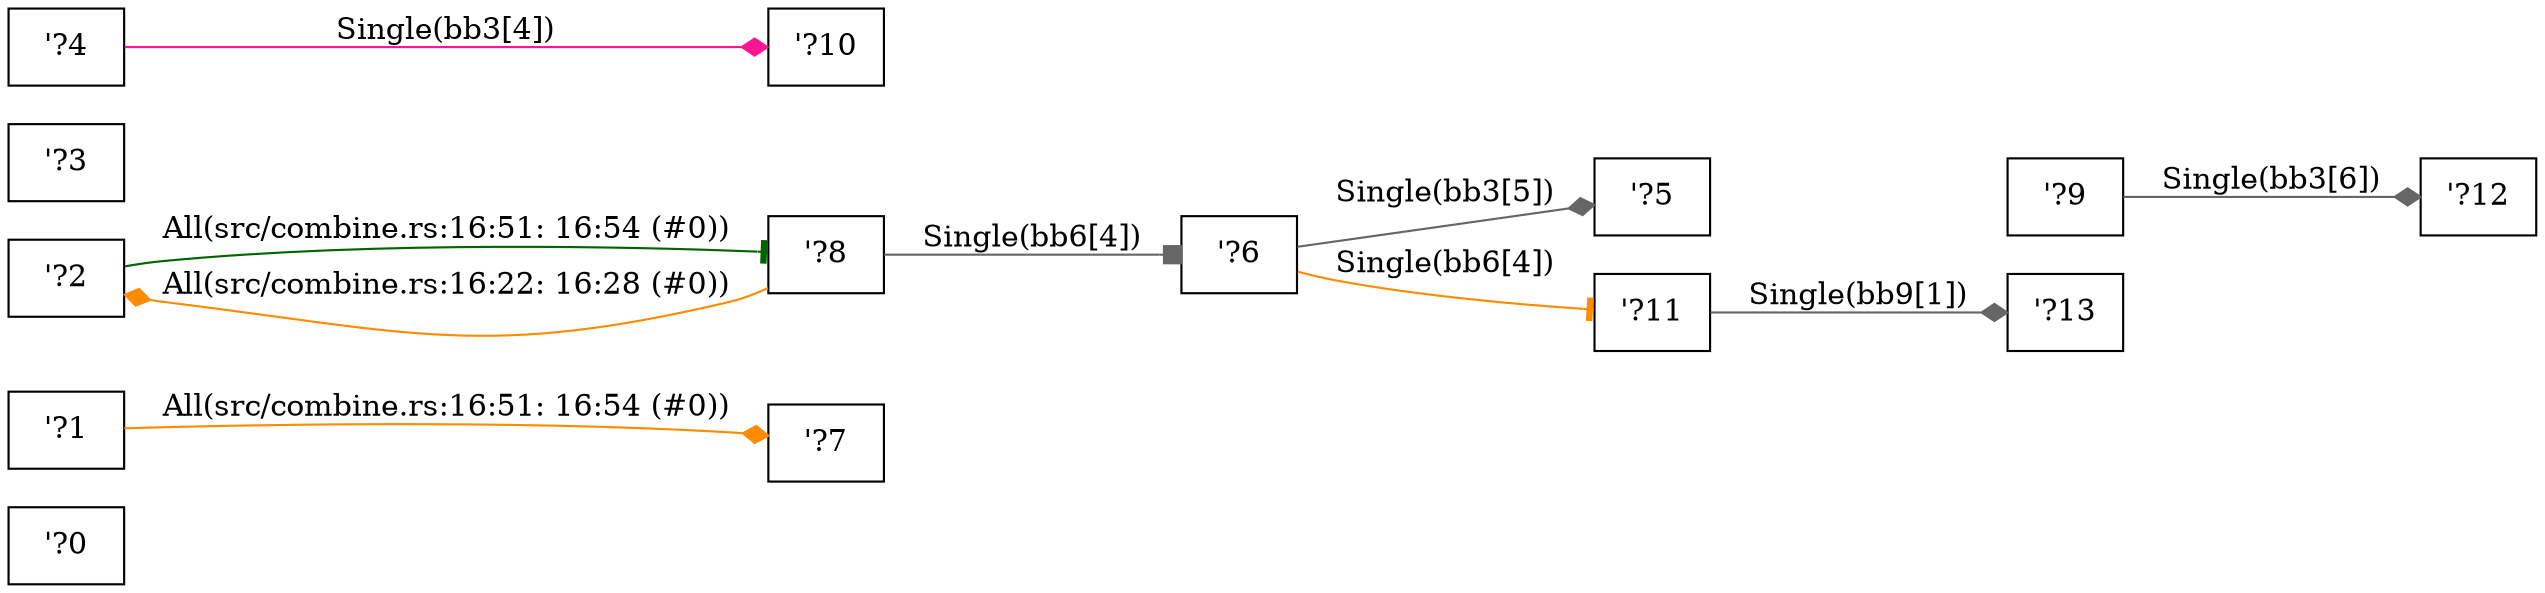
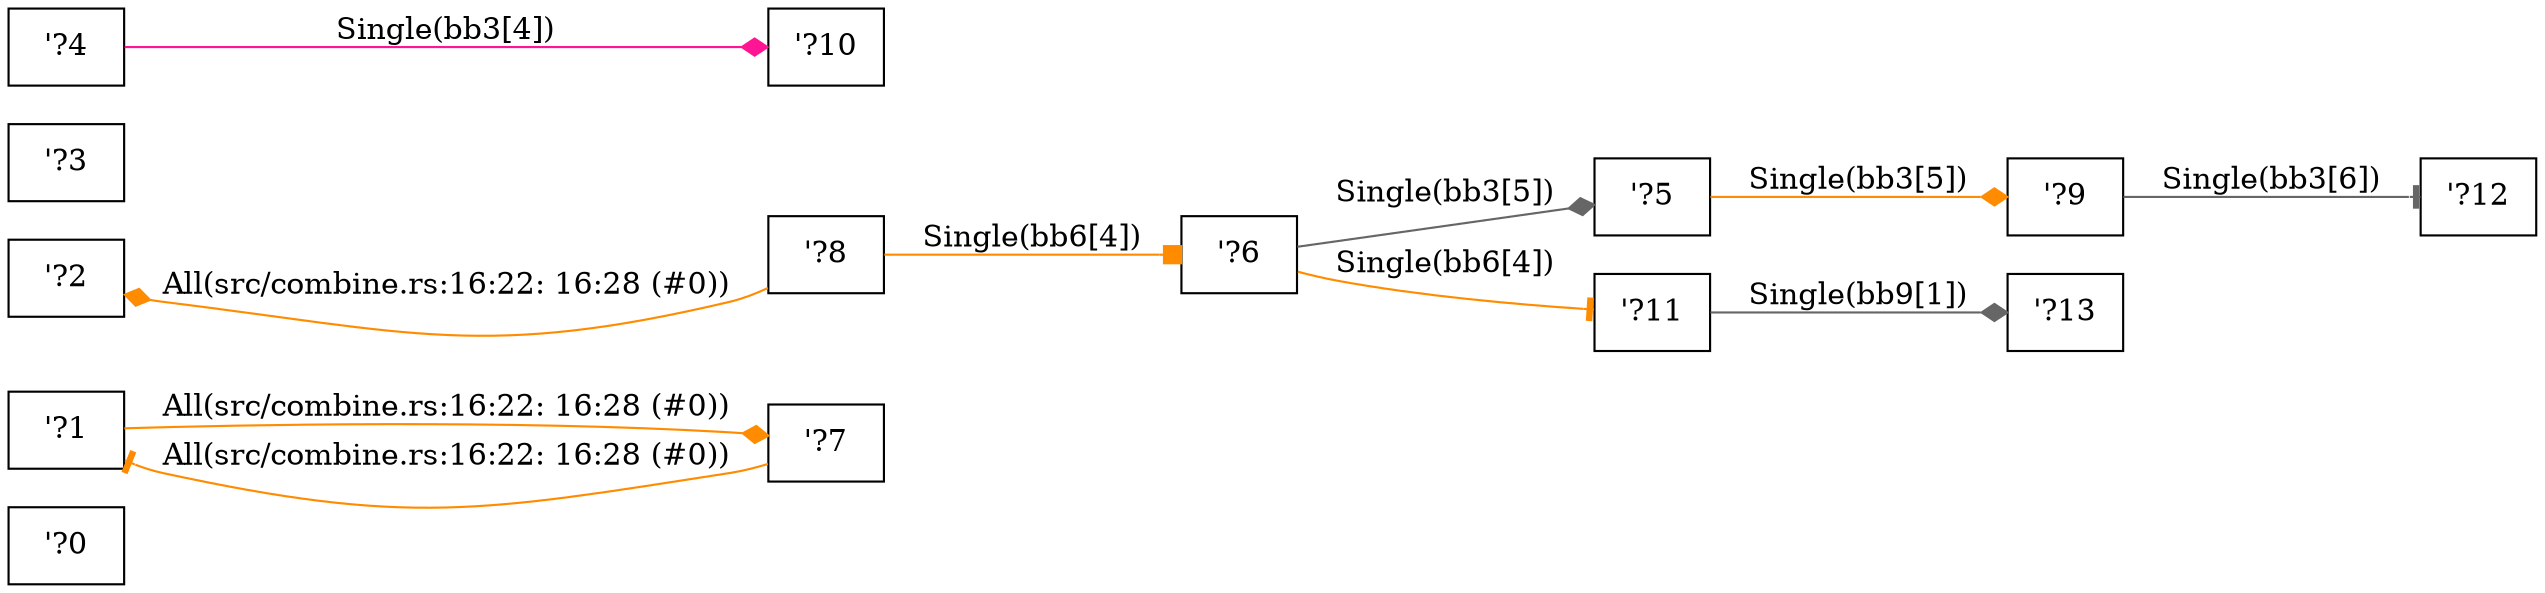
none -> (1846, 197)
(2266, 197) -> (2266, 197)
(441, 248) -> none
(1022, 255) -> (1022, 255)
(446, 408) -> (446, 408)
none -> (451, 507)
